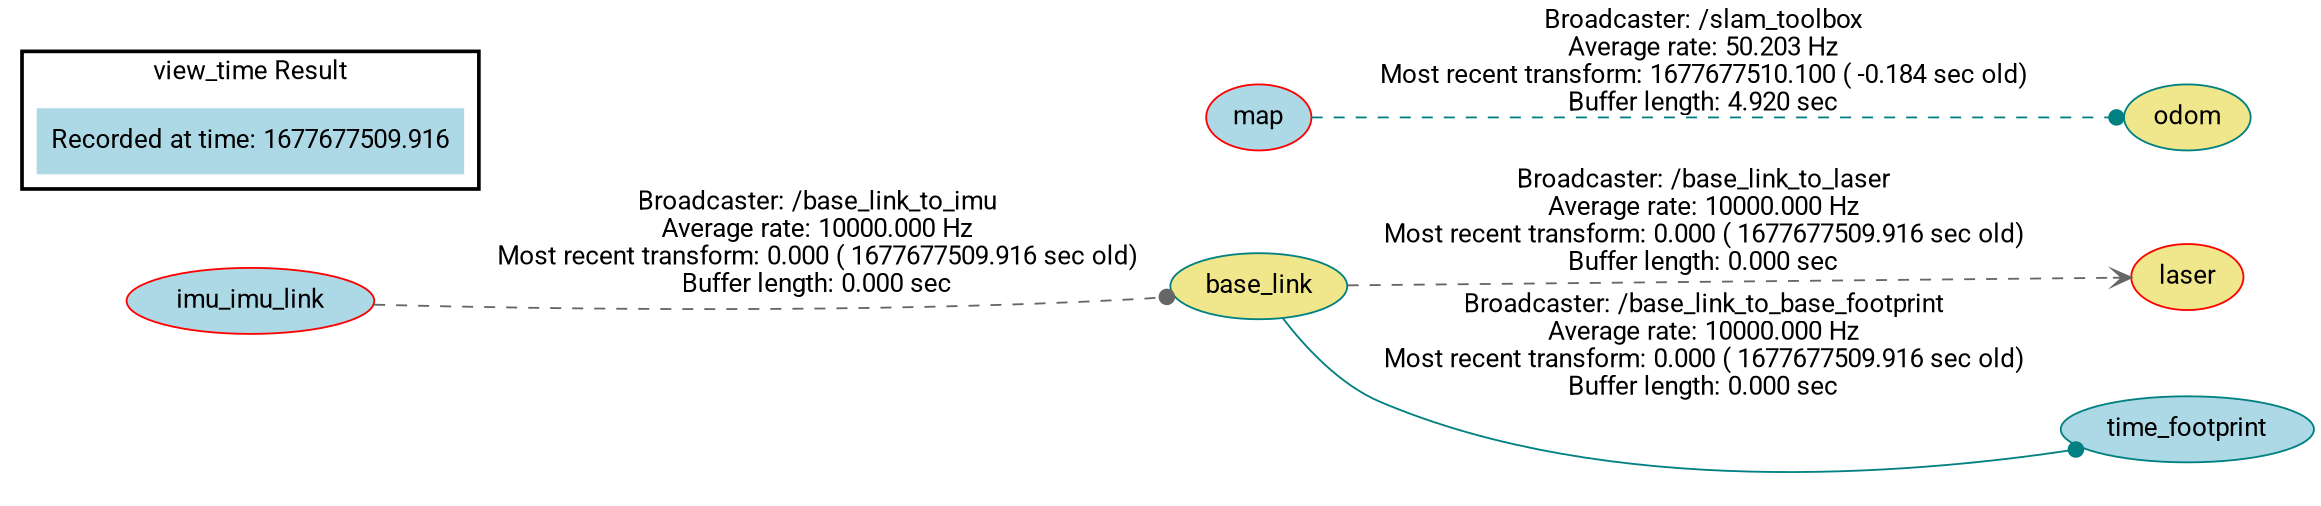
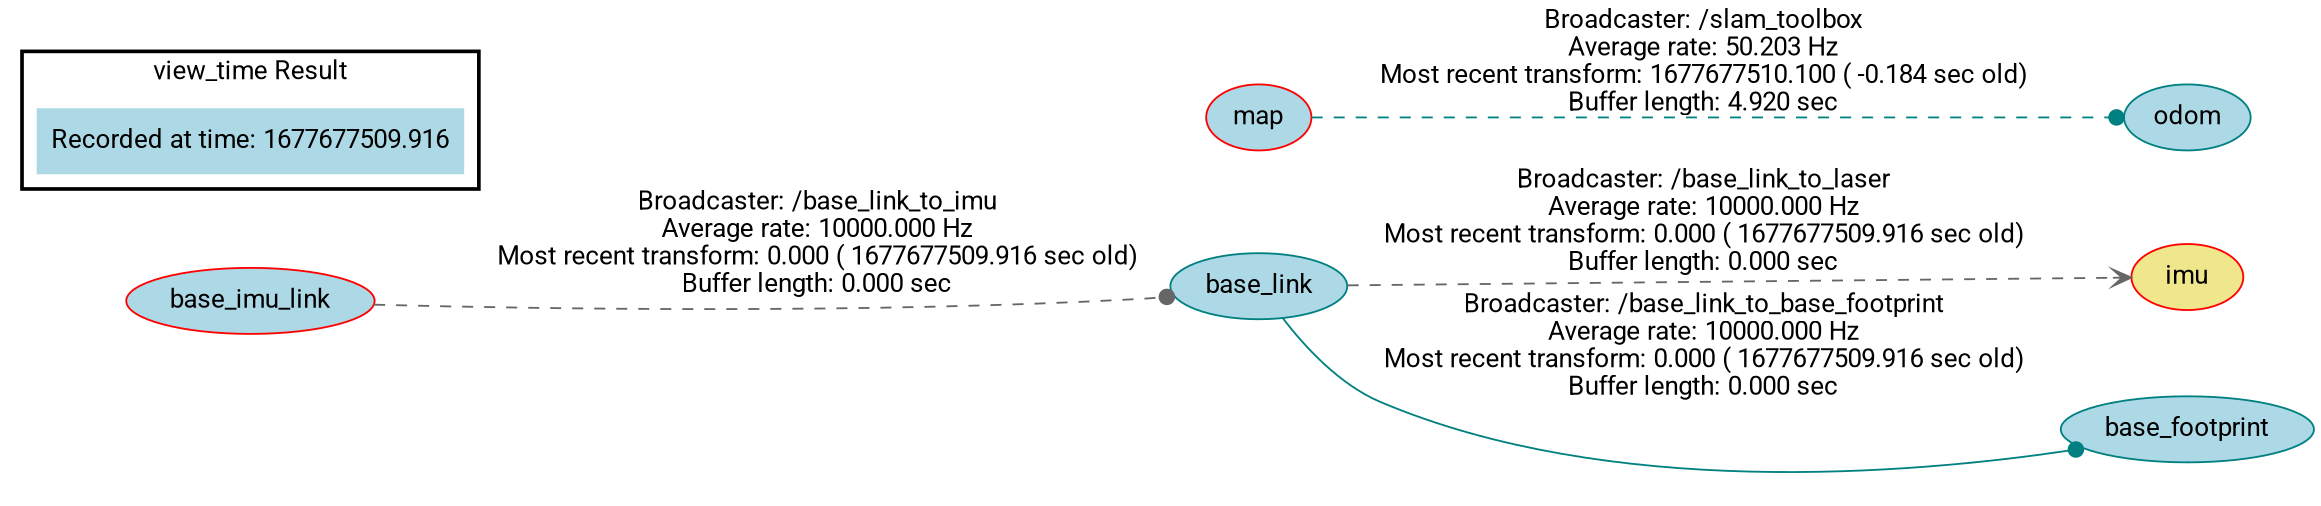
(2187, 117) -> (2187, 117)
(2187, 277) -> (2187, 277)
(1259, 286) -> (1259, 286)
(250, 301) -> (250, 301)
(2187, 429) -> (2187, 429)
